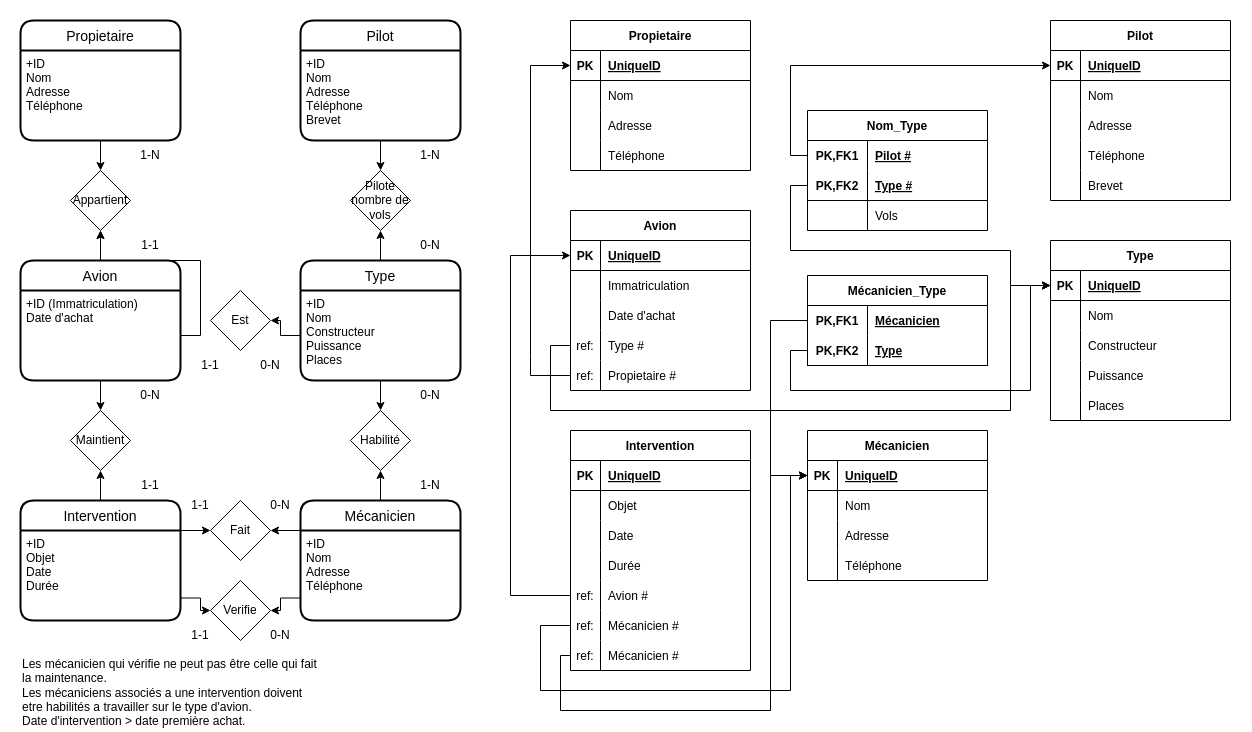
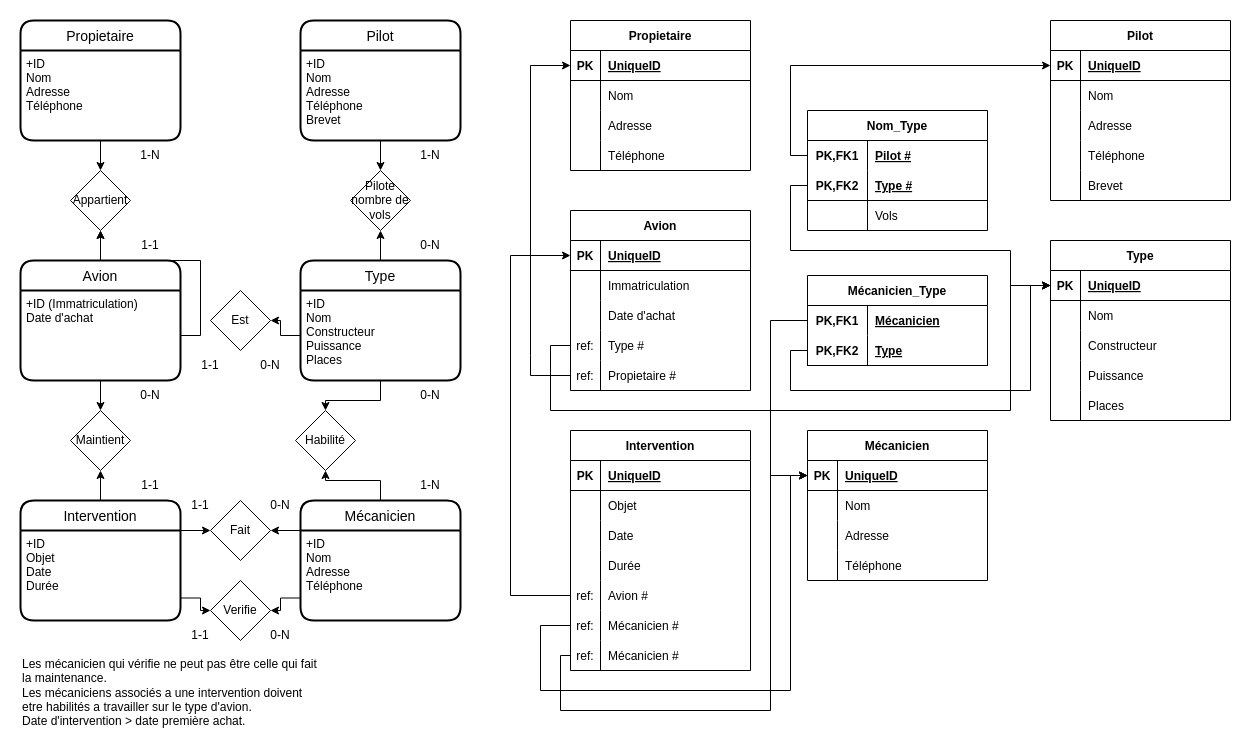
(381, 441) -> (326, 441)
